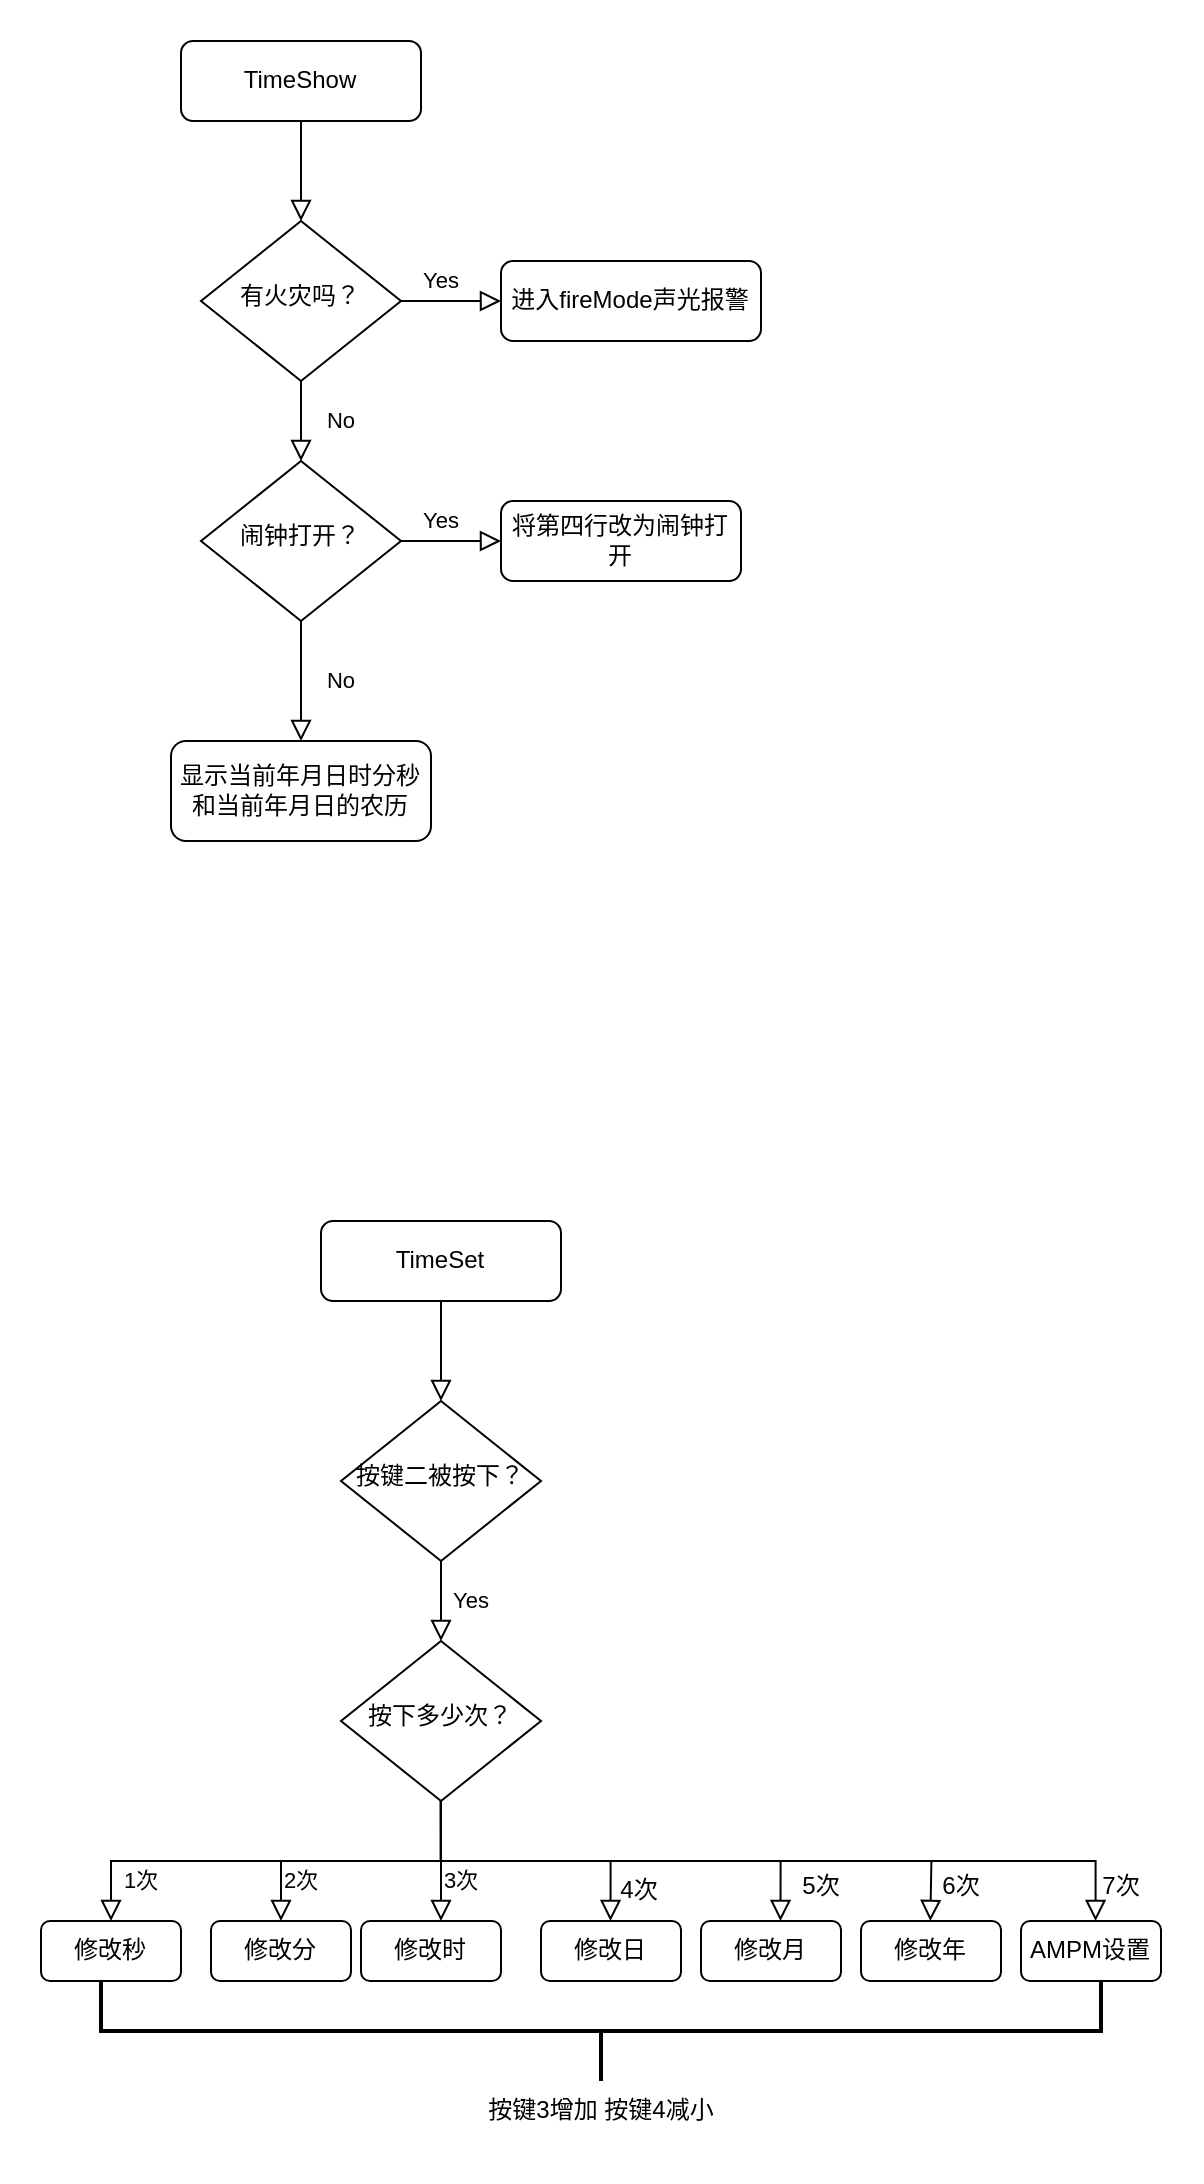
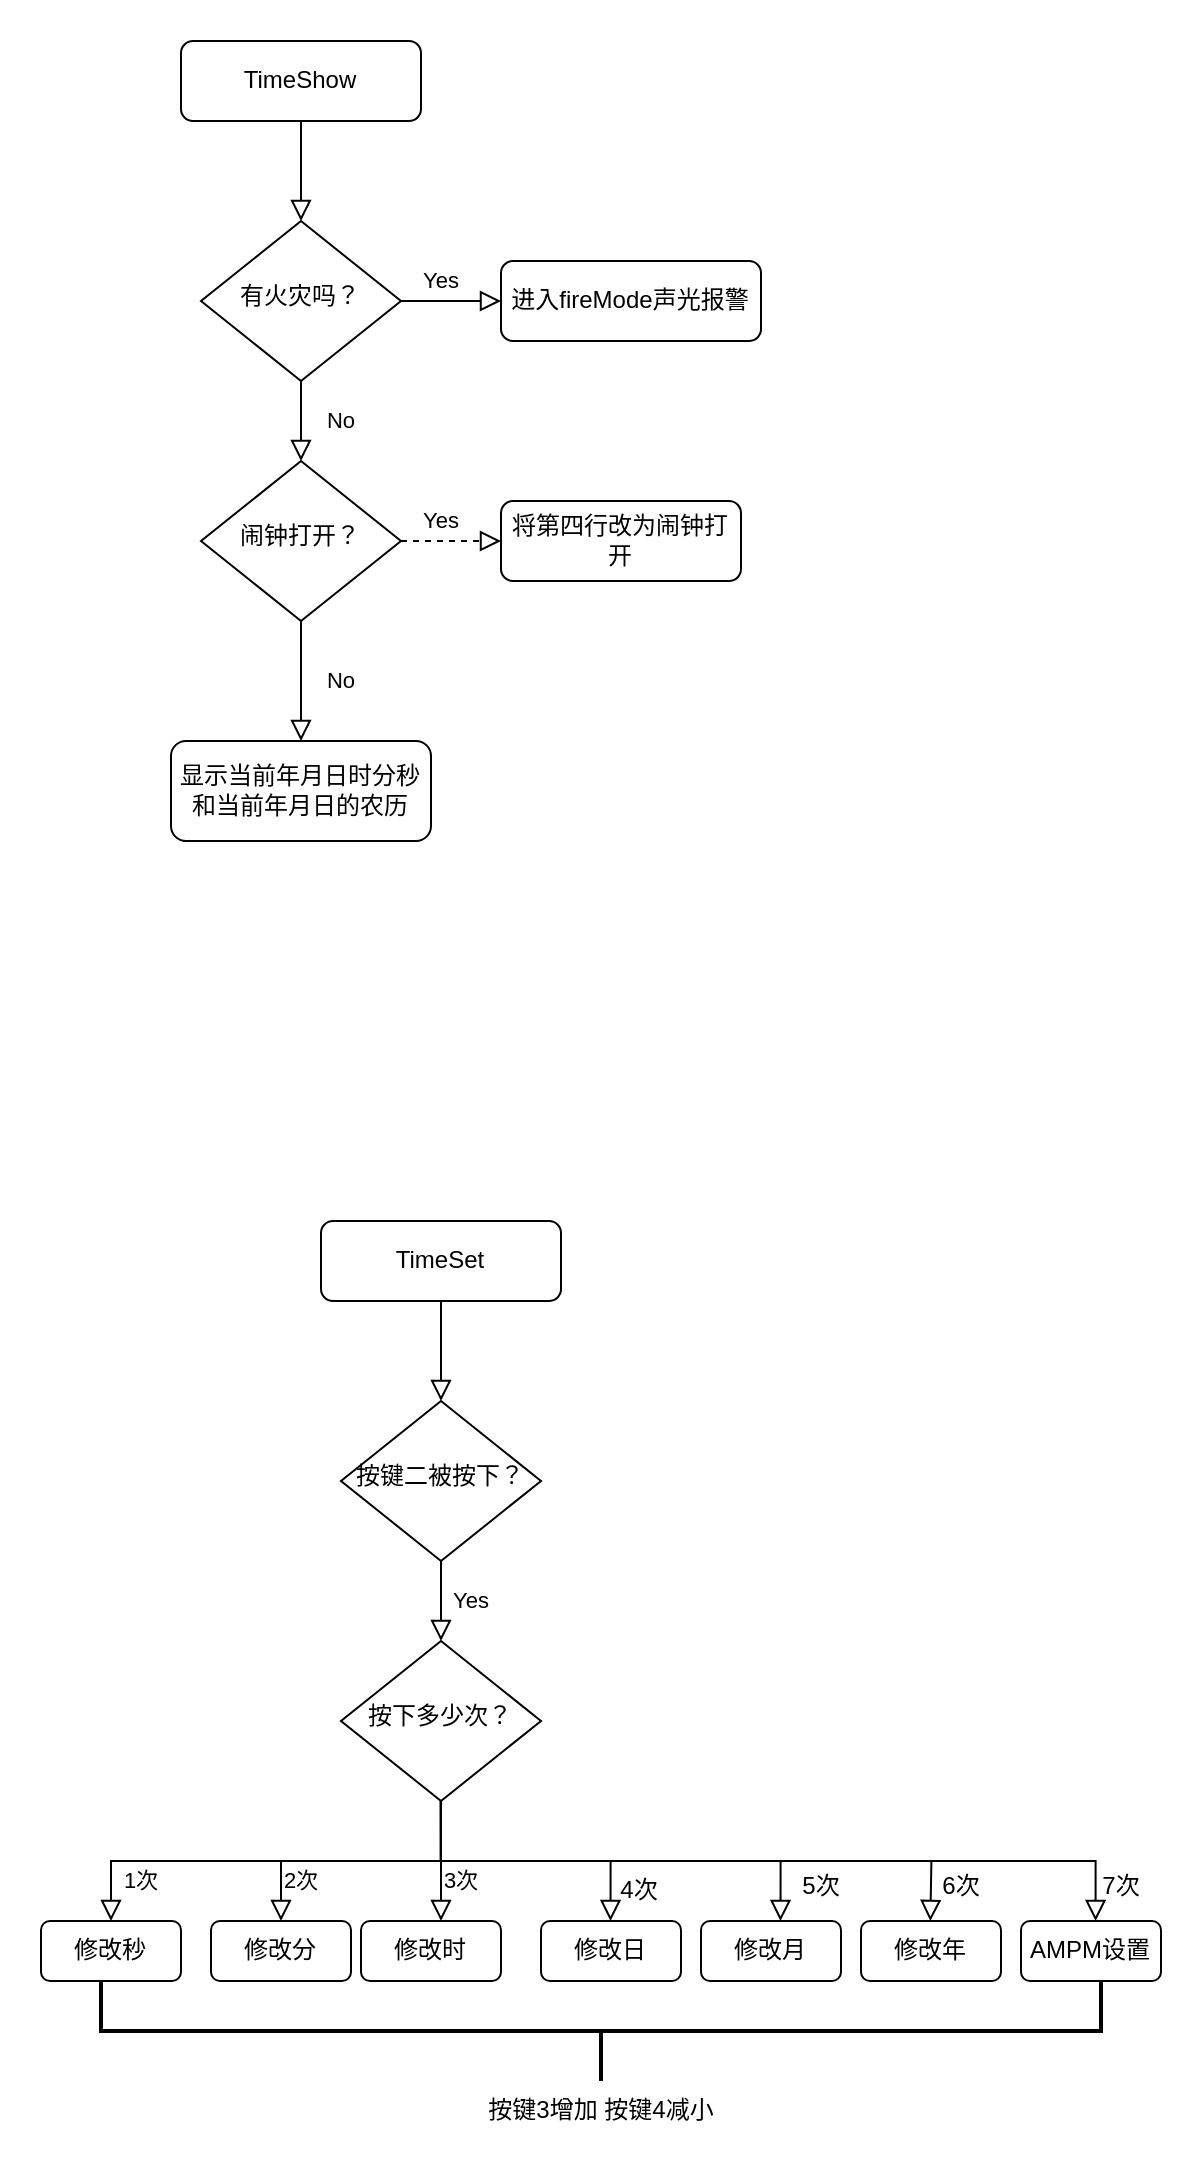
(442, 541) -> (442, 541)
